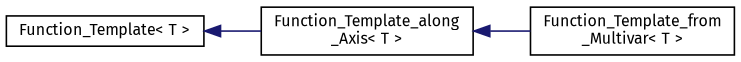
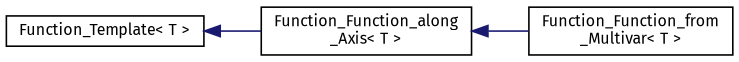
(367, 31) -> (366, 31)
(632, 31) -> (631, 31)
